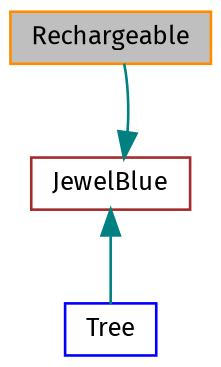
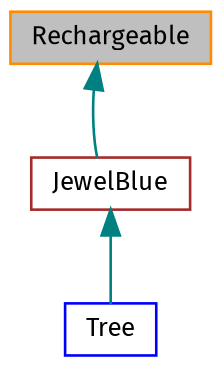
(128, 98) -> (93, 124)
